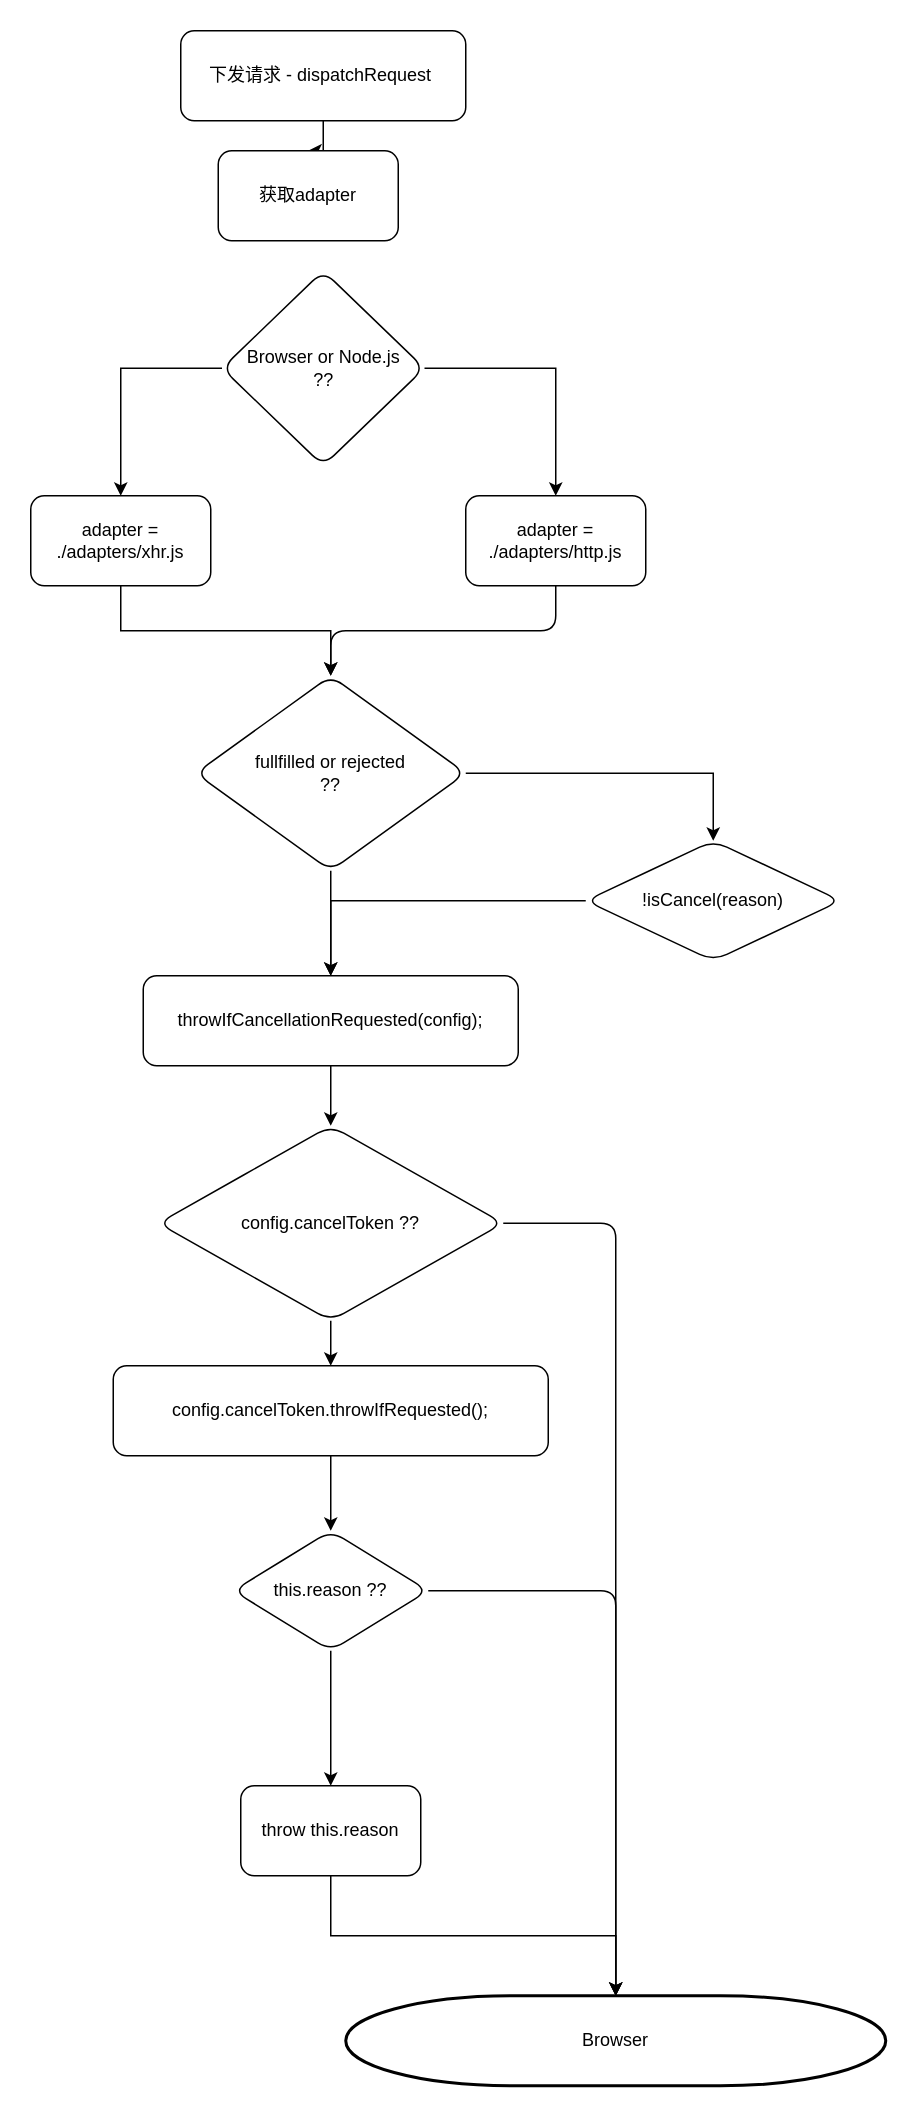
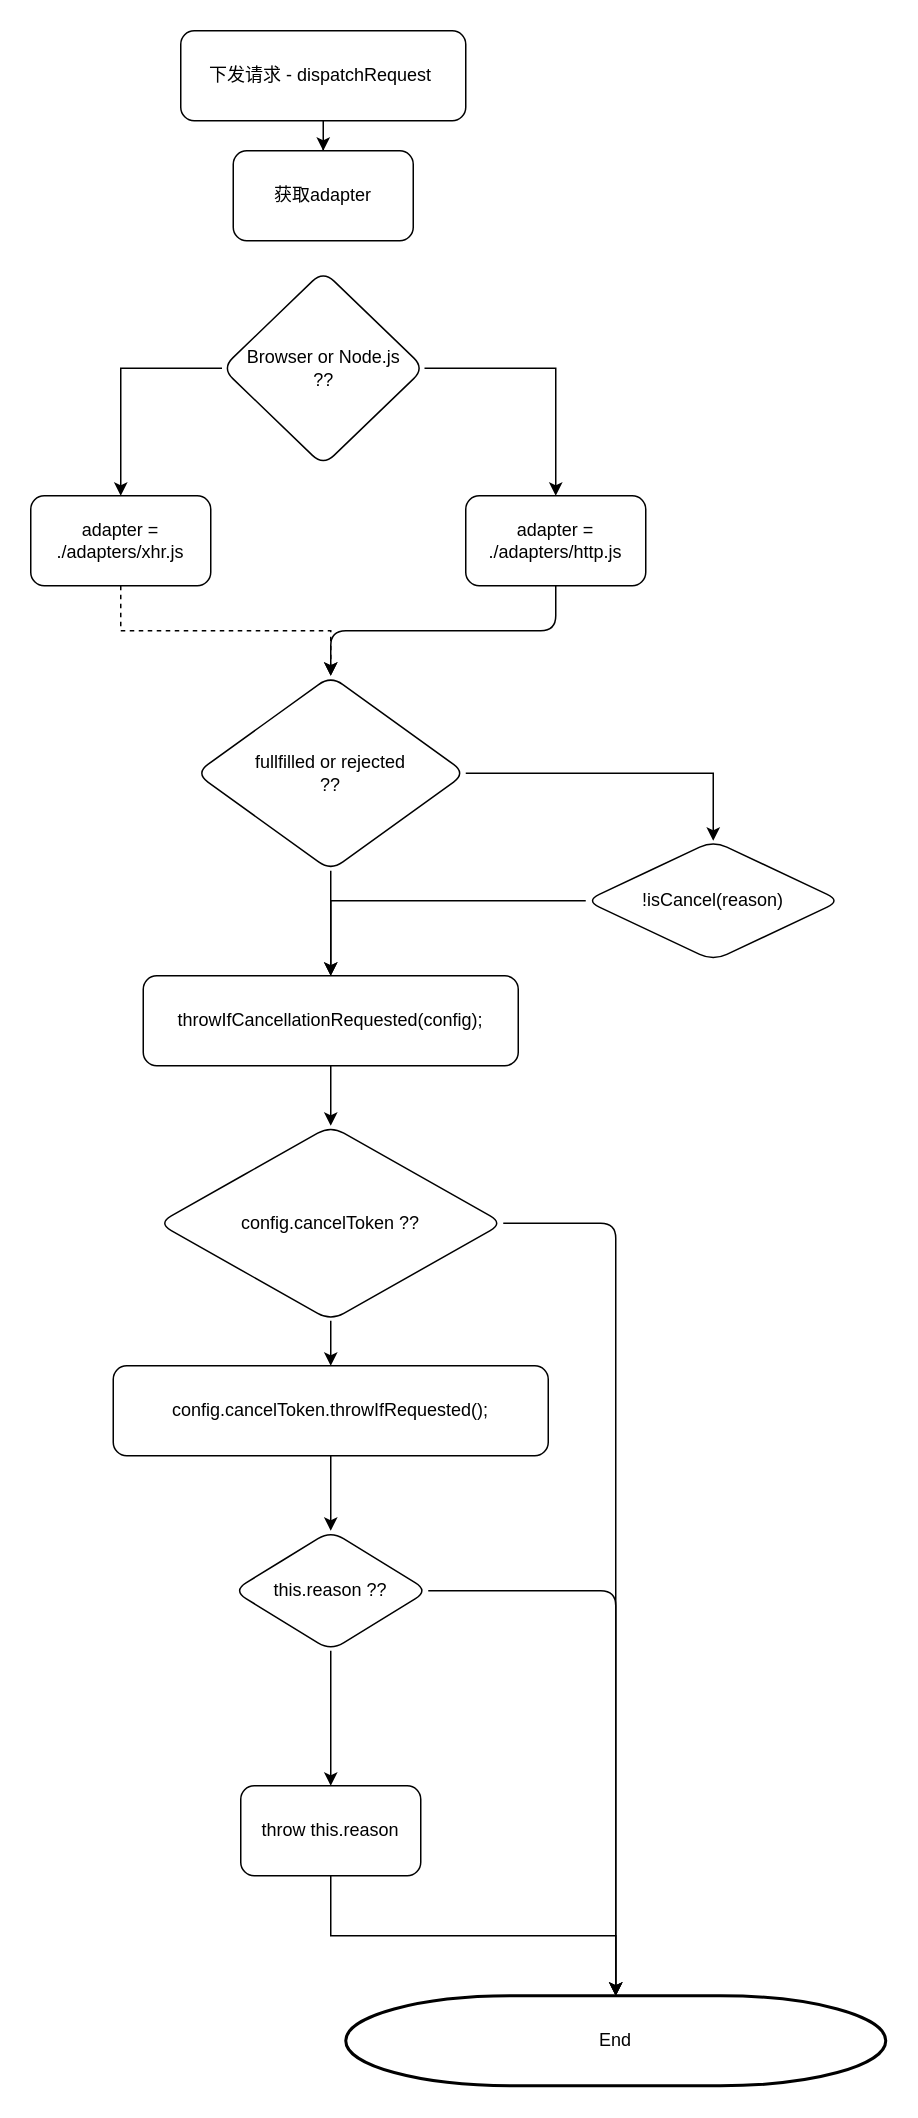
(308, 196) -> (323, 196)
(207, 631) -> (207, 631)
(616, 2041) -> (616, 2041)
